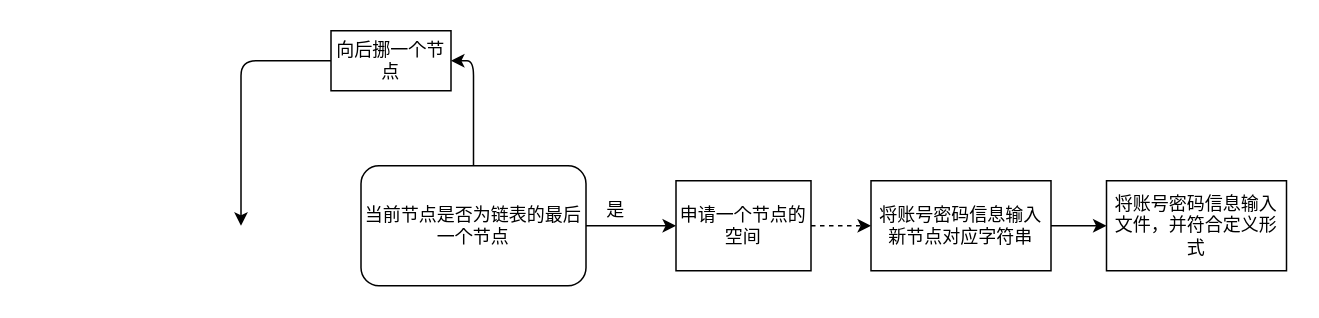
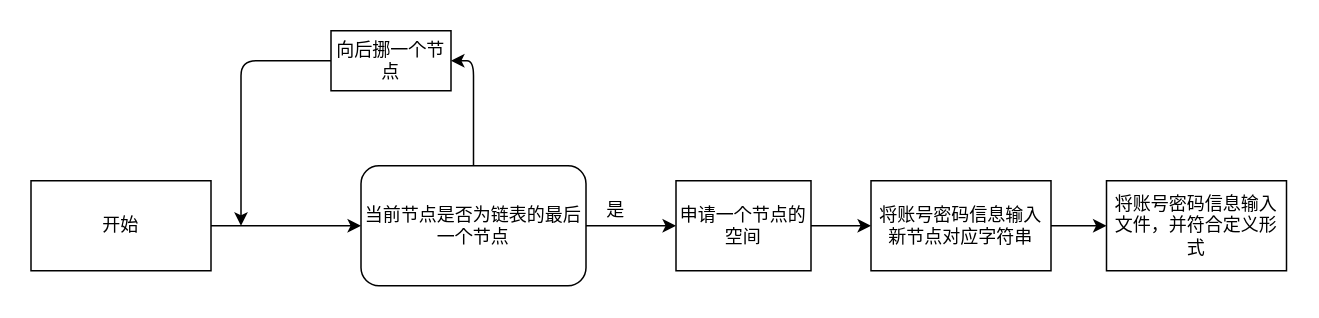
none -> (121, 226)
none -> (281, 226)
(835, 226) -> (835, 226)
